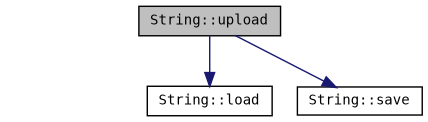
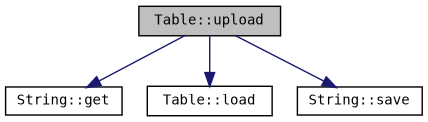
(210, 21) -> (210, 21)
none -> (64, 101)
(210, 101) -> (210, 101)
